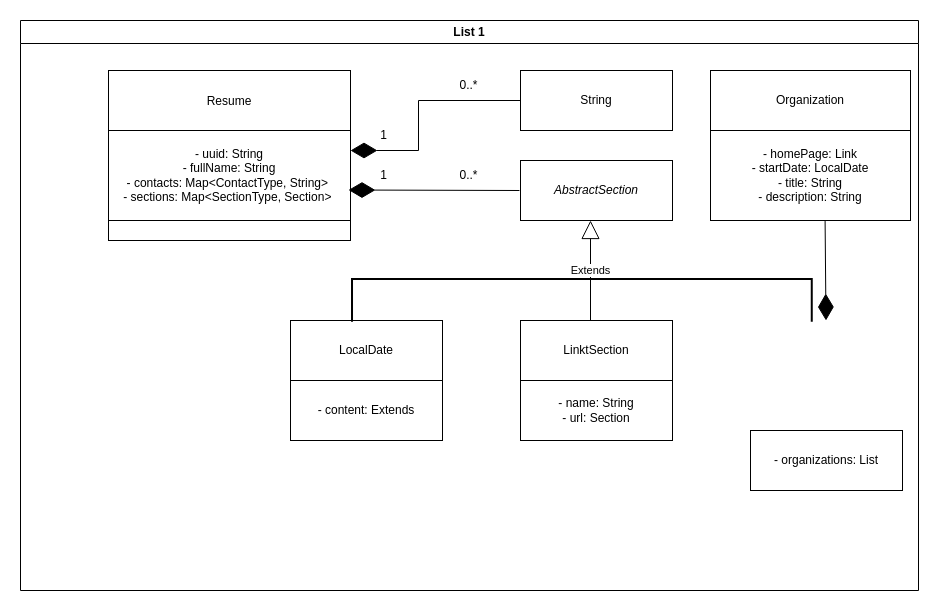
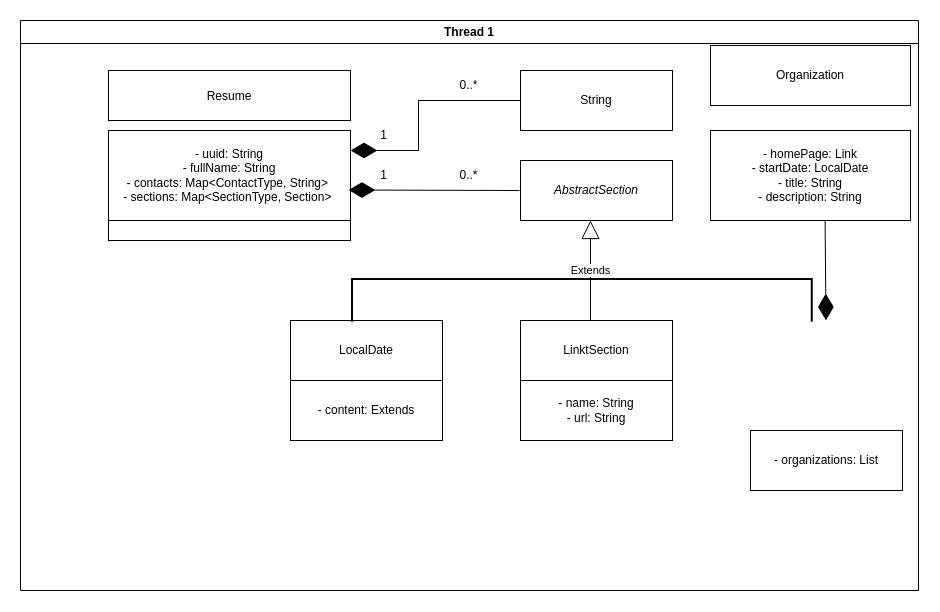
(470, 33) -> (470, 33)
(230, 101) -> (230, 96)
(811, 101) -> (811, 76)
(597, 411) -> (597, 411)
